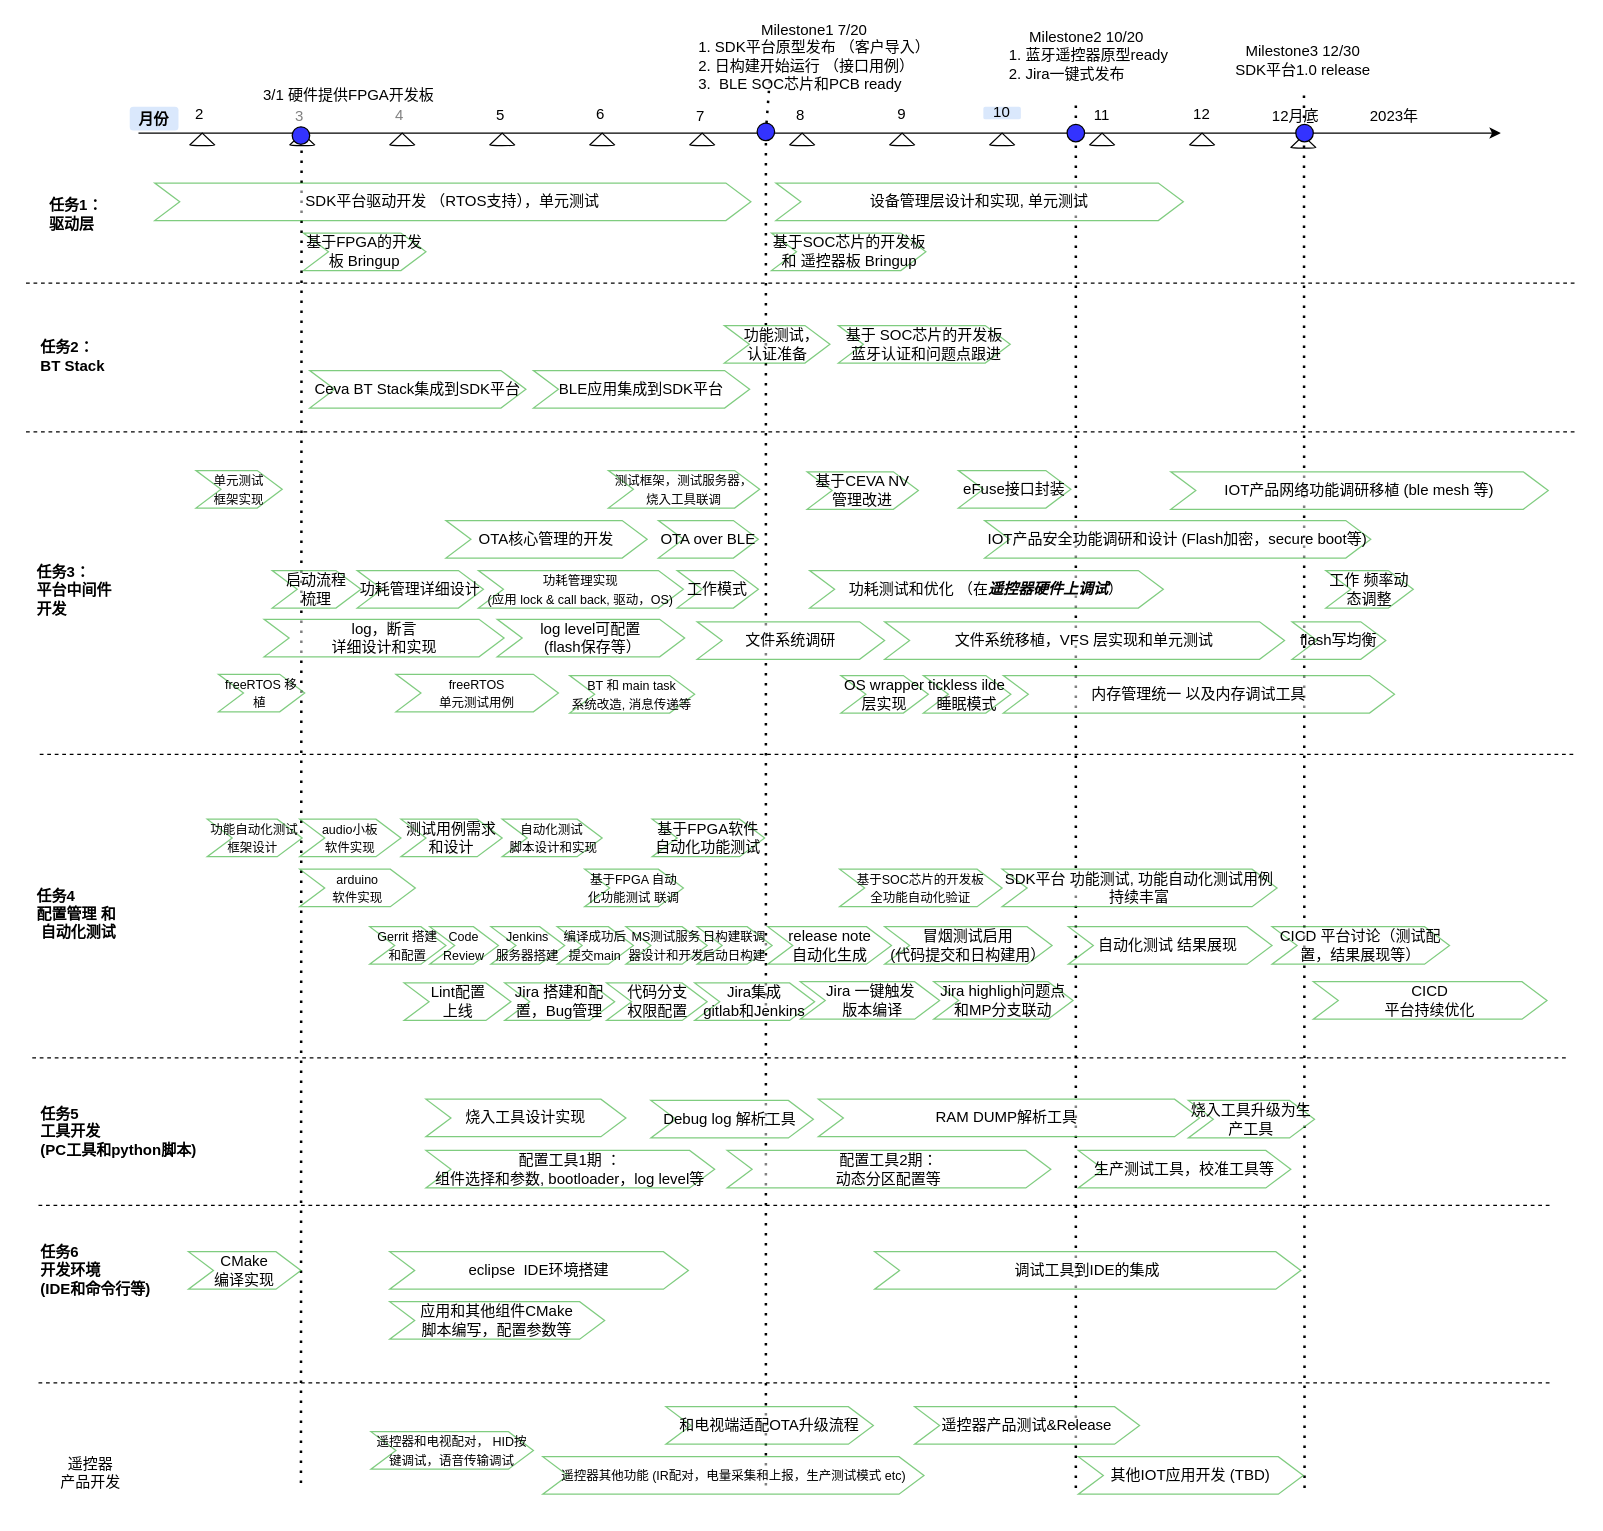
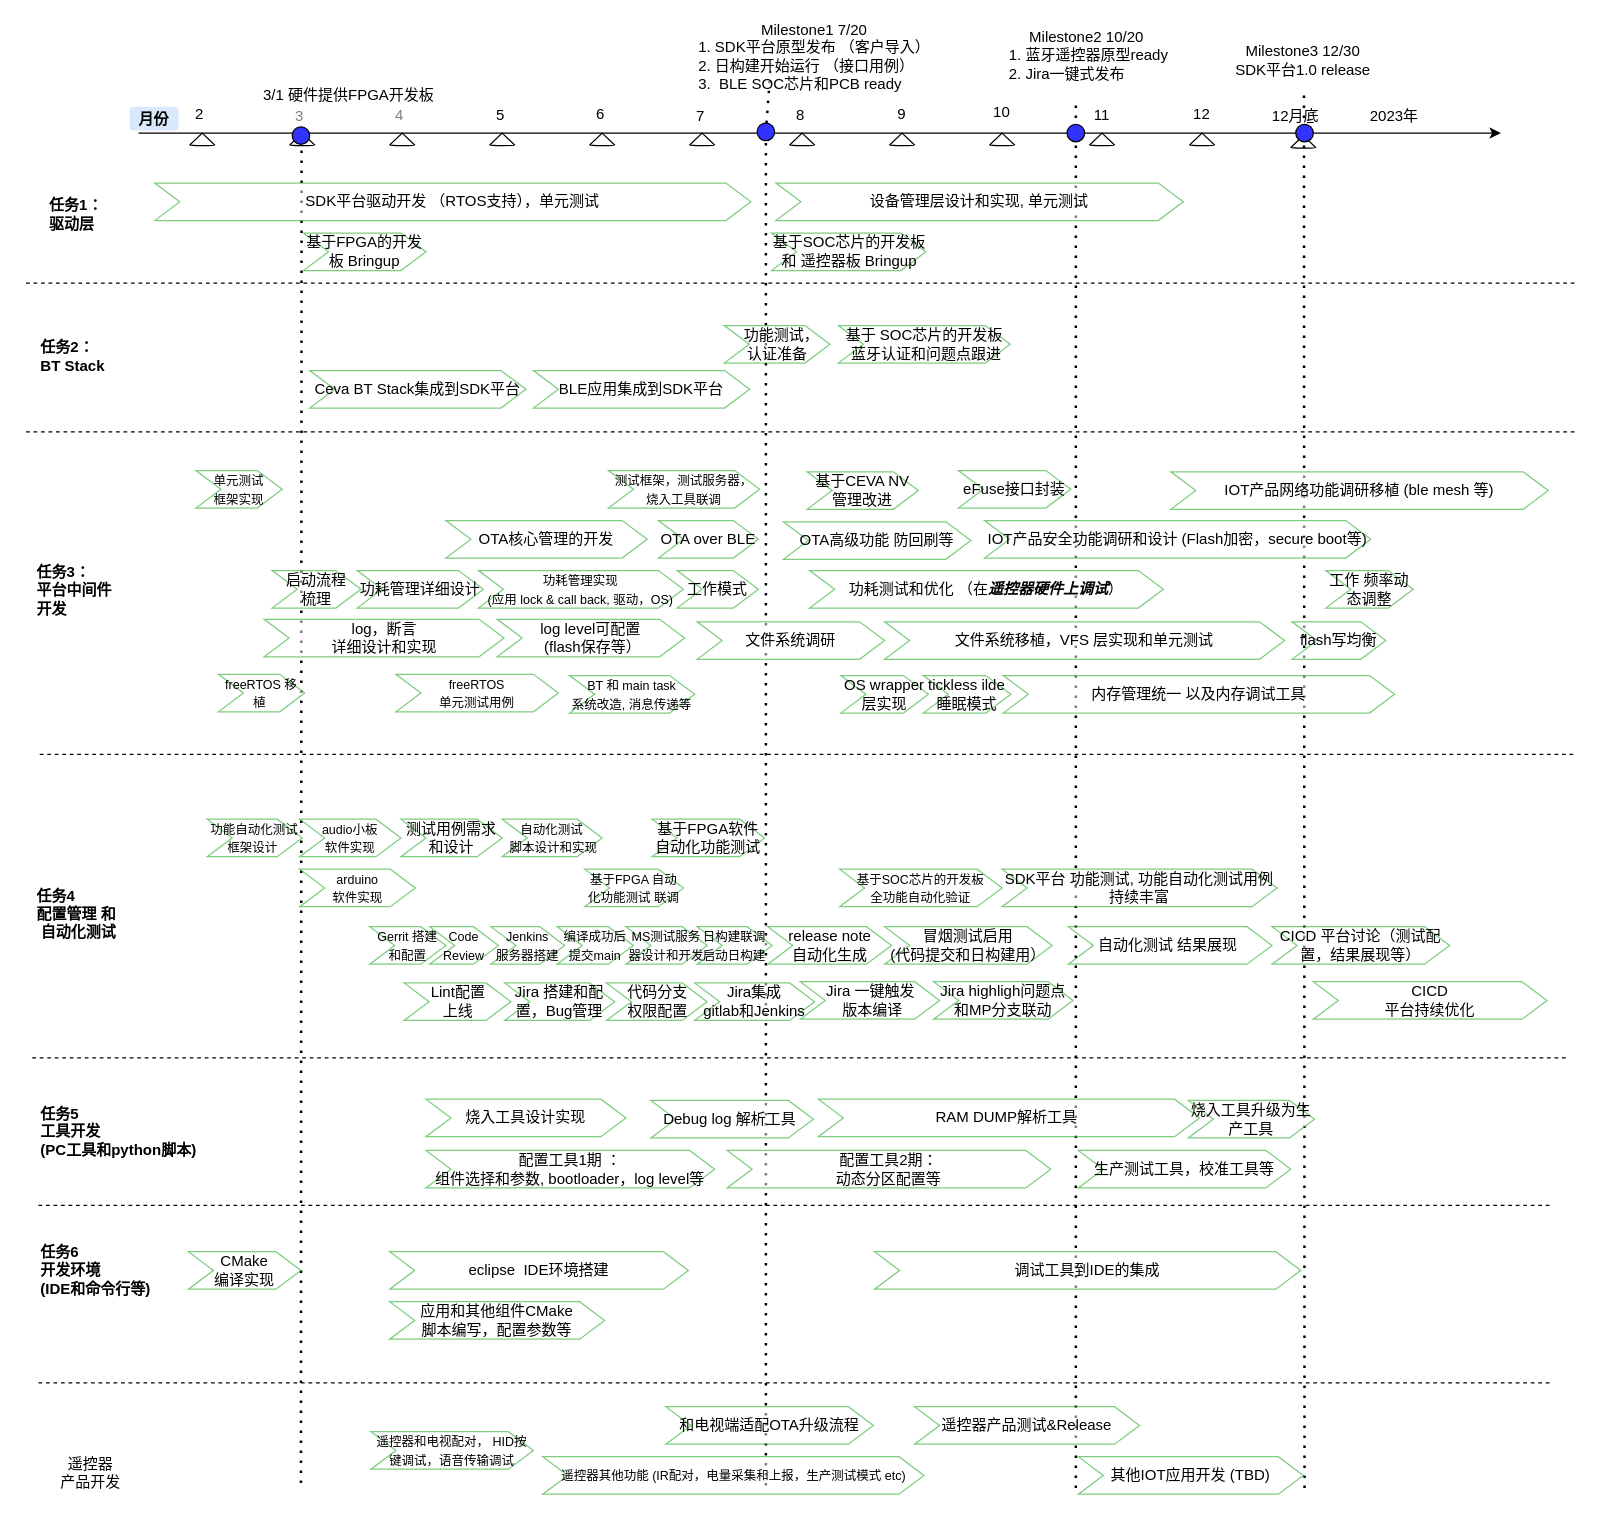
(1002, 113) -> (1002, 113)
none -> (877, 541)
